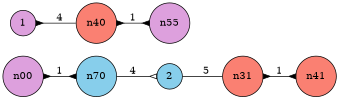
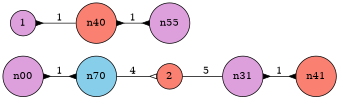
(60, 18) -> (60, 18)
(170, 76) -> (170, 76)
(243, 76) -> (243, 76)
